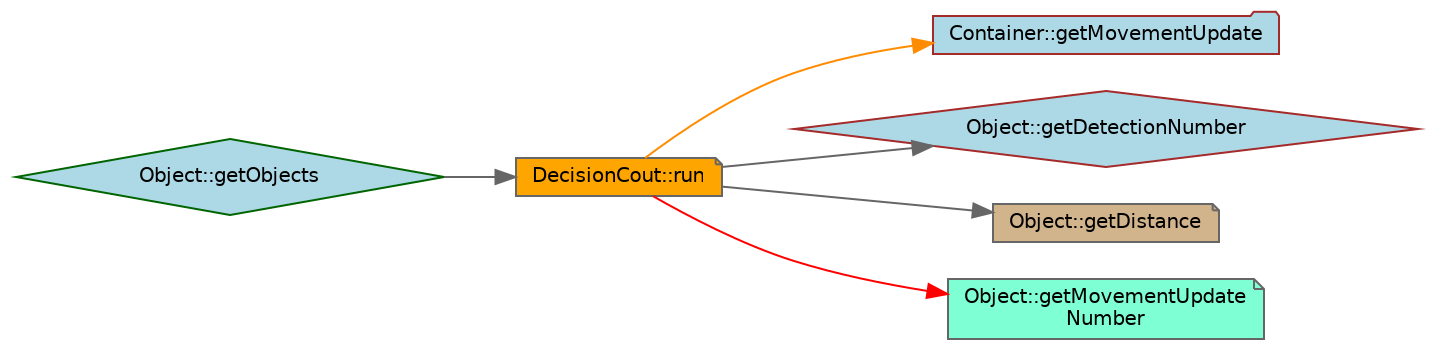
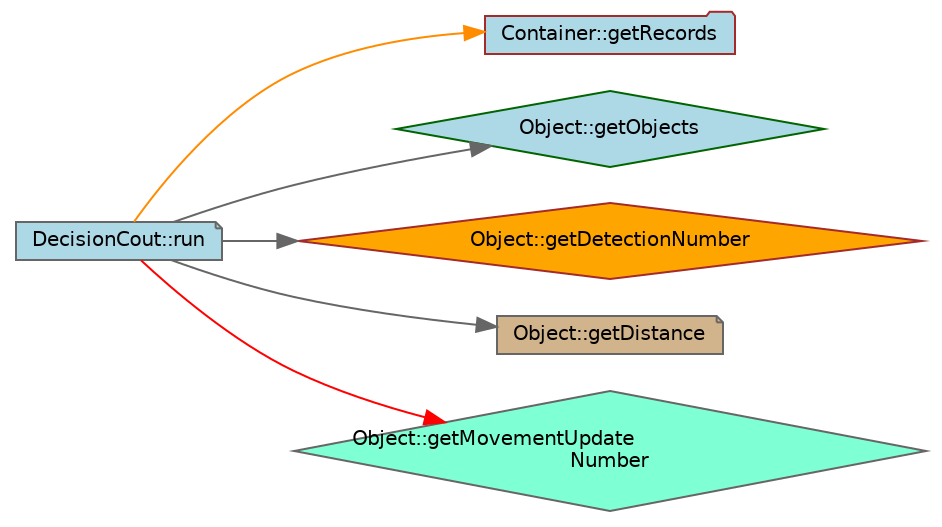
(1106, 35) -> (610, 35)
(1106, 129) -> (610, 241)
(470, 177) -> (320, 179)
(619, 177) -> (119, 241)
(1106, 309) -> (610, 451)
